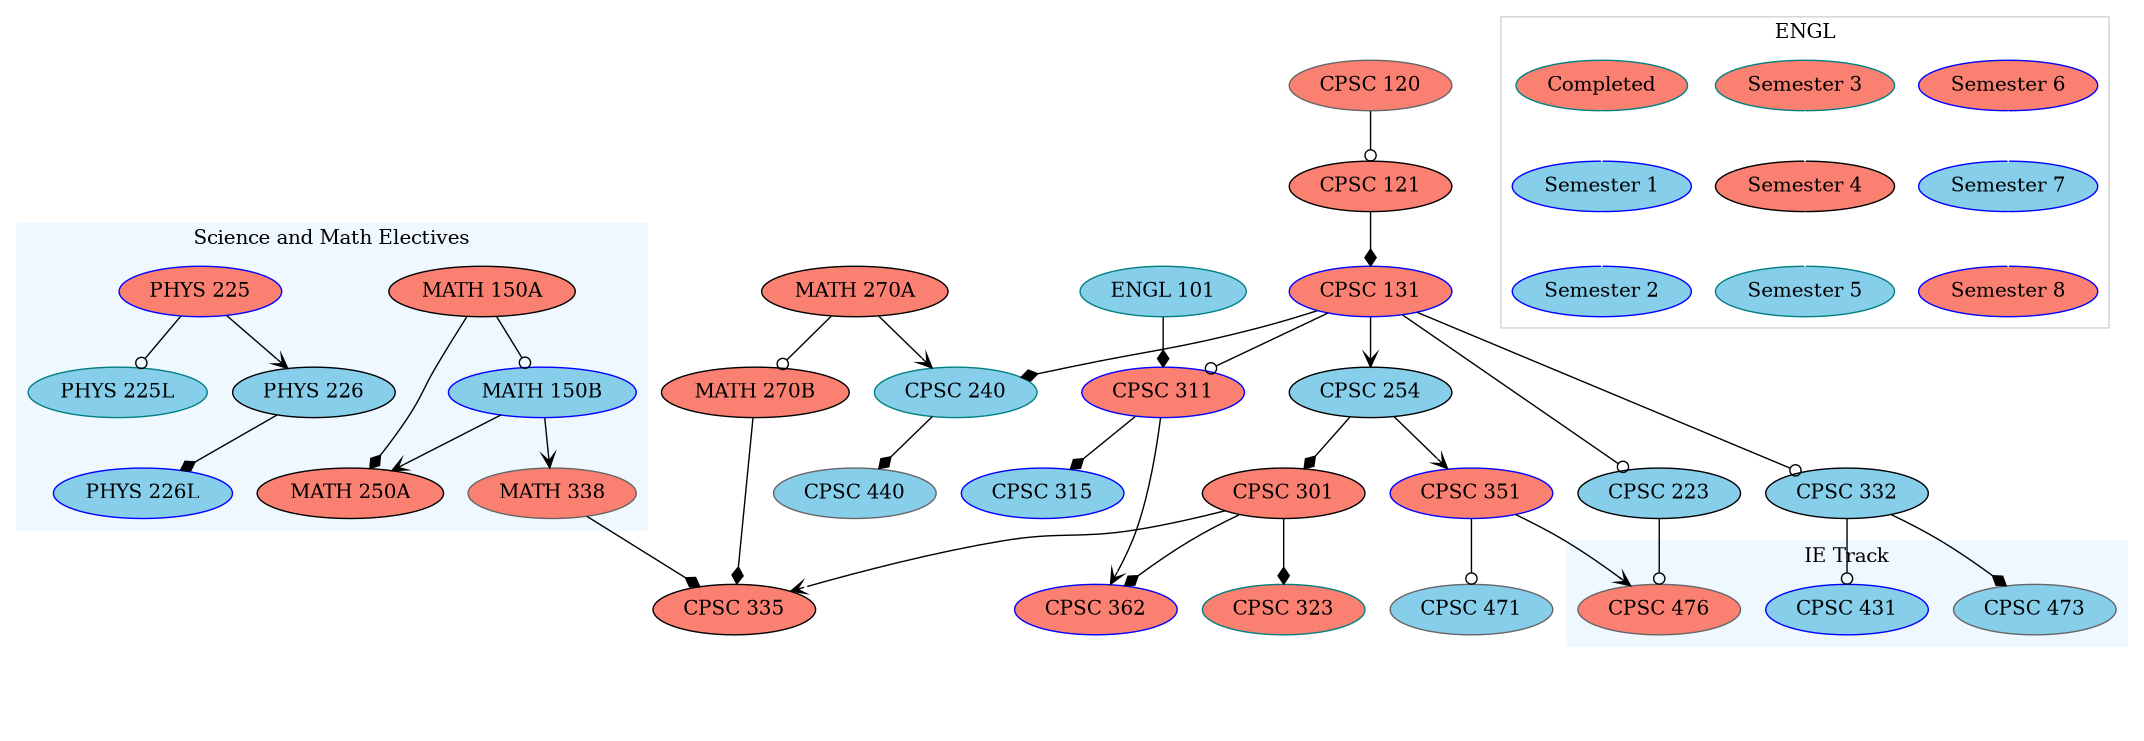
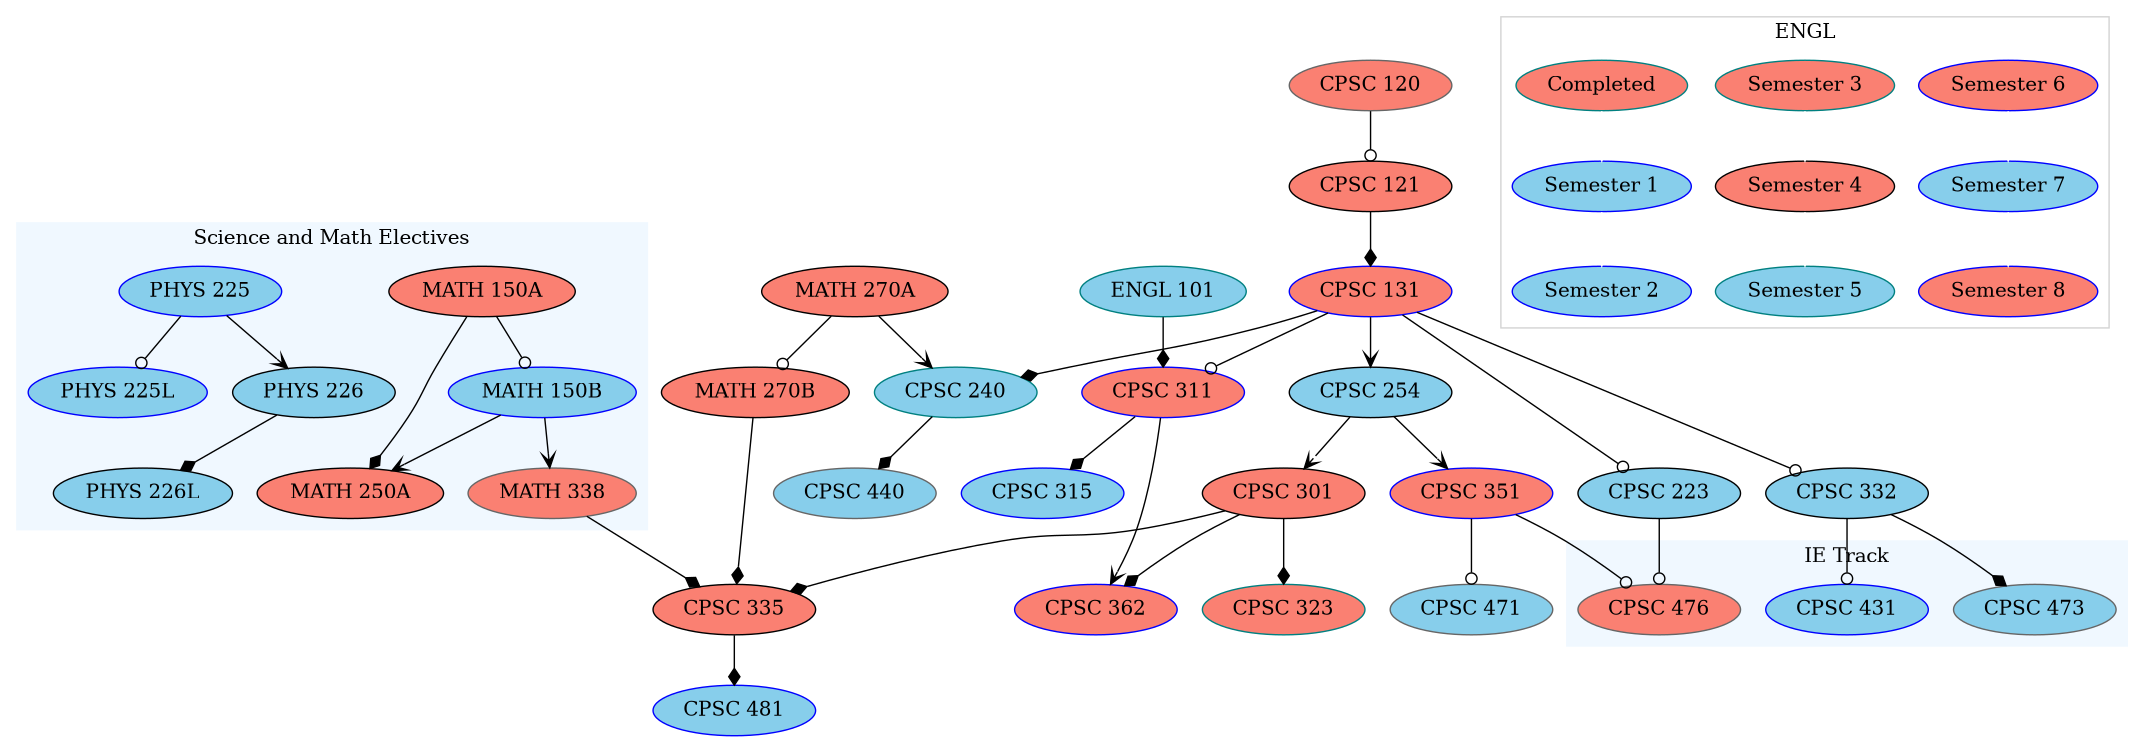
(200, 291) -> (200, 291)
(118, 392) -> (118, 392)
(1333, 436) -> (1333, 436)
(143, 493) -> (143, 493)
(1015, 539) -> (1015, 539)
(1581, 550) -> (1581, 550)
none -> (734, 711)
